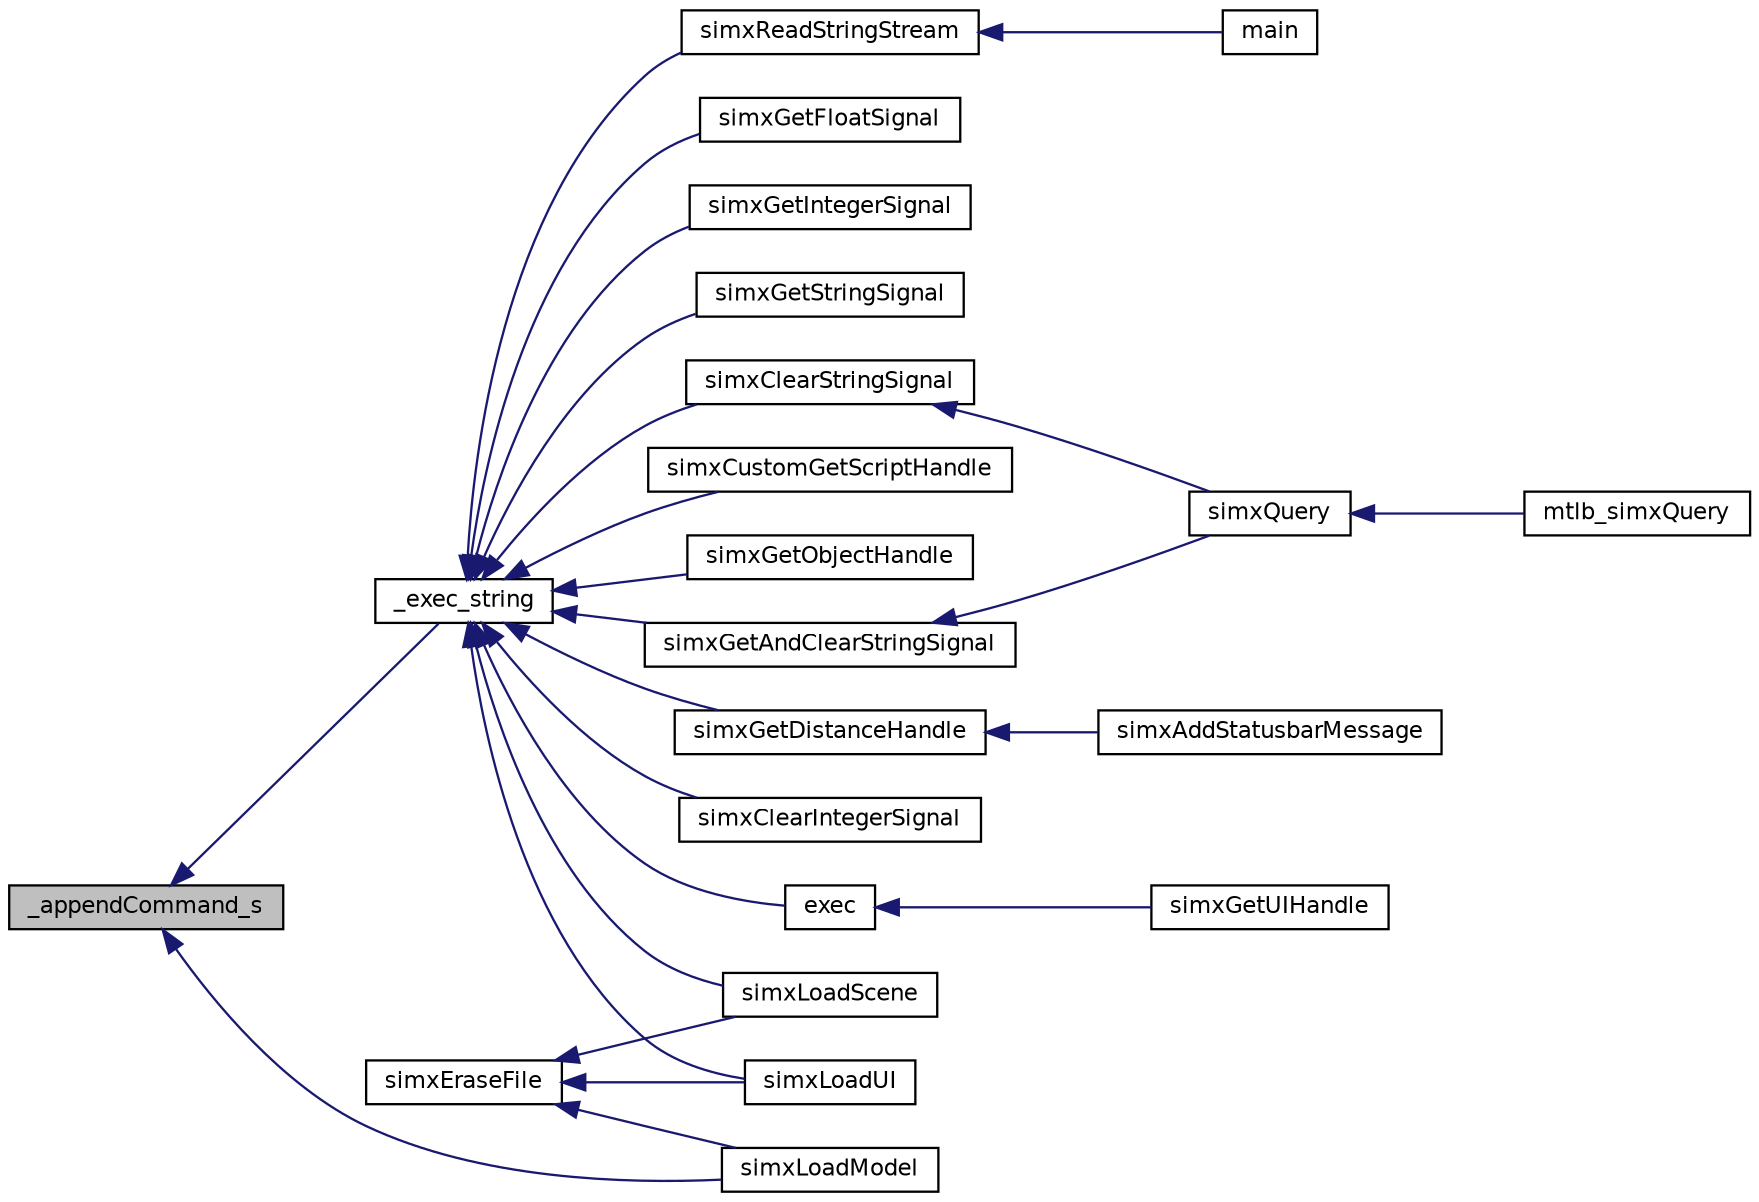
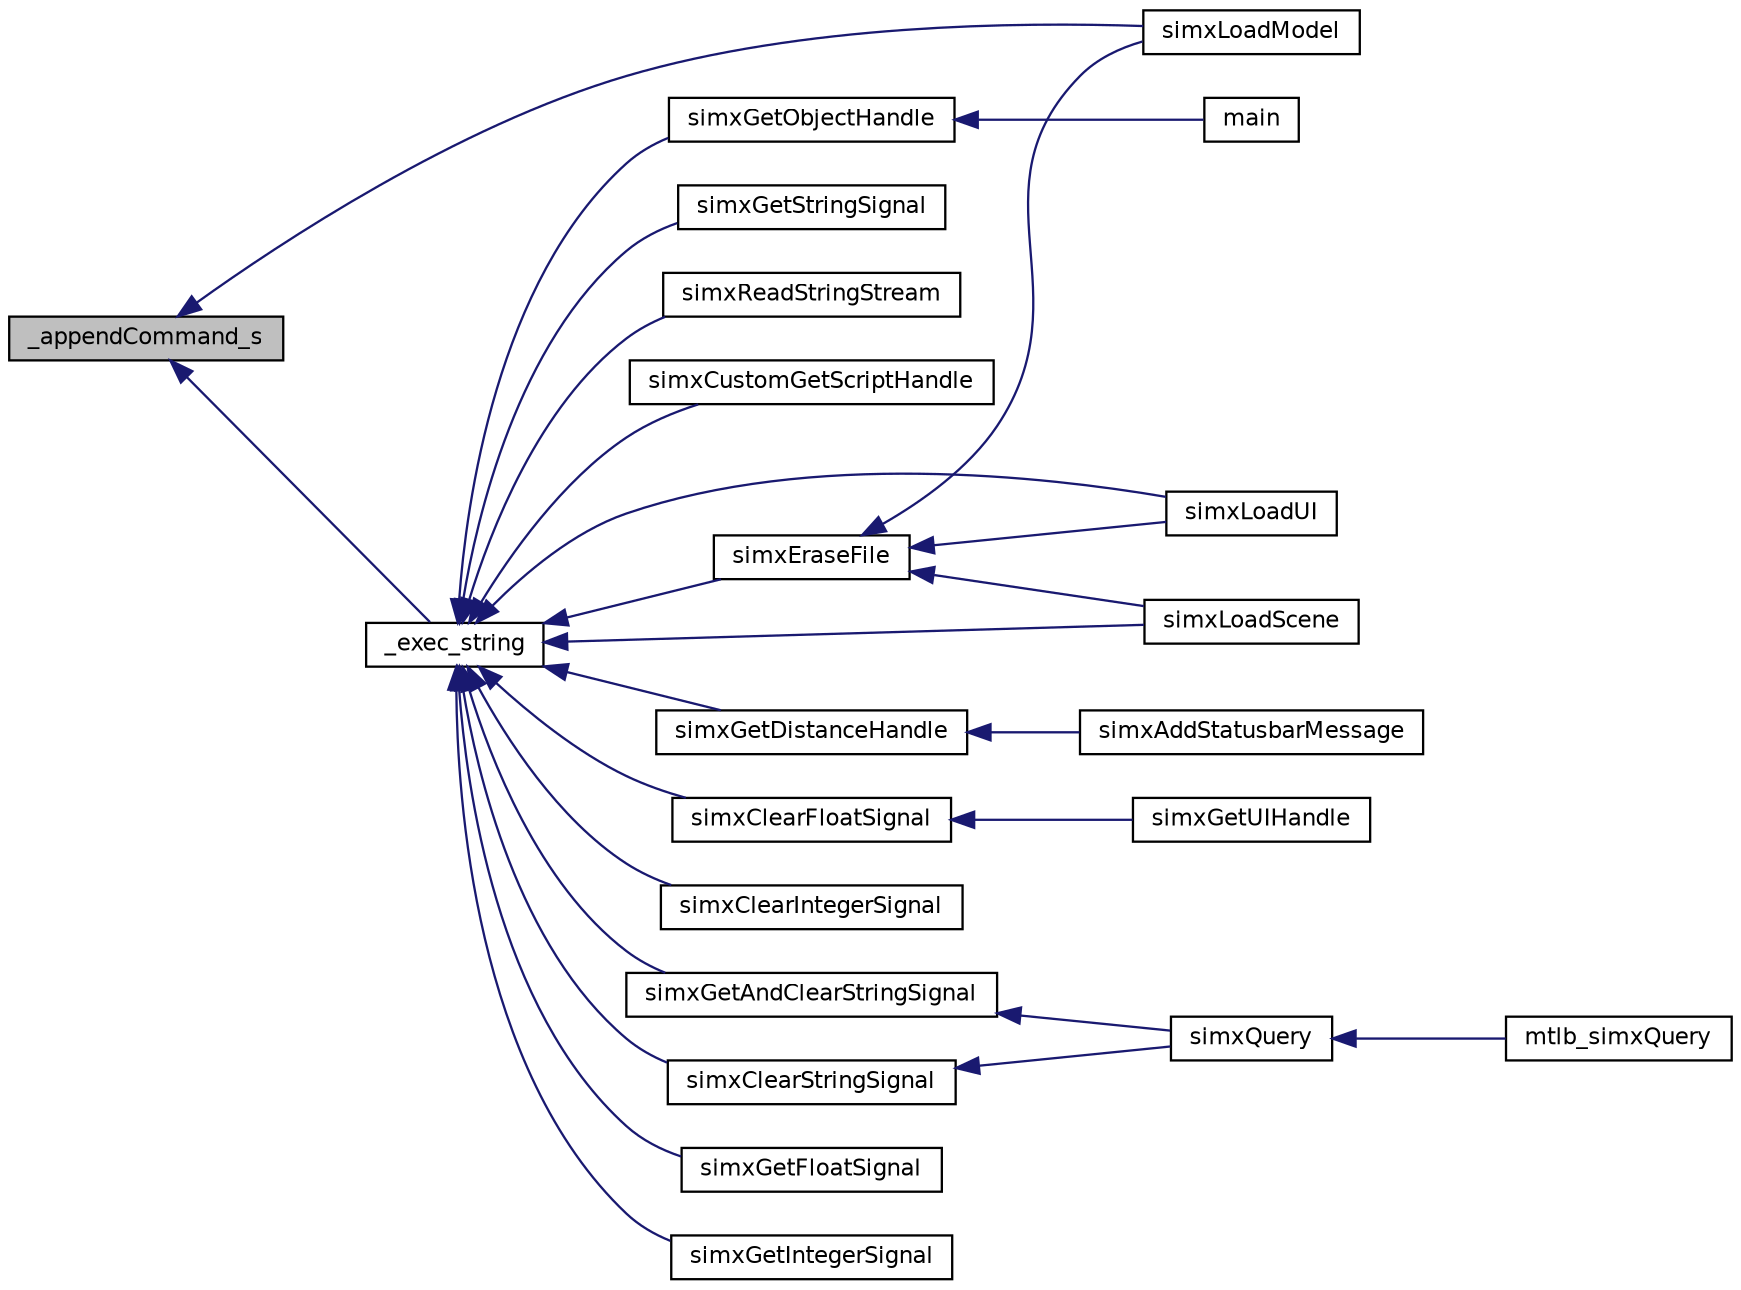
(1112, 32) -> (1091, 120)
none -> (644, 598)
(830, 907) -> (812, 820)
